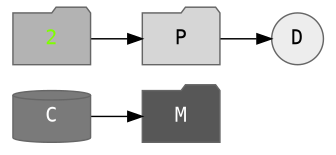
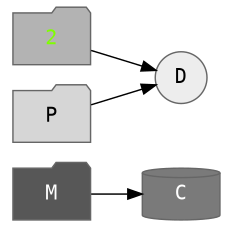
(109, 39) -> (117, 58)
(109, 116) -> (109, 194)
